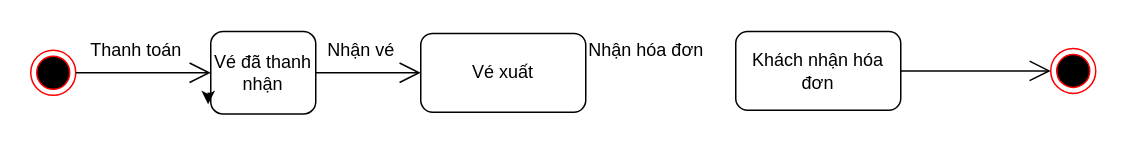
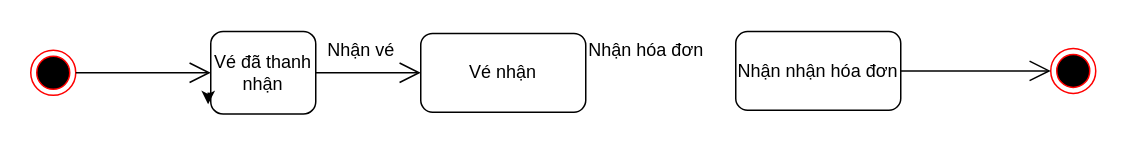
(136, 50) -> none
(818, 71) -> (818, 71)
(503, 73) -> (503, 73)
